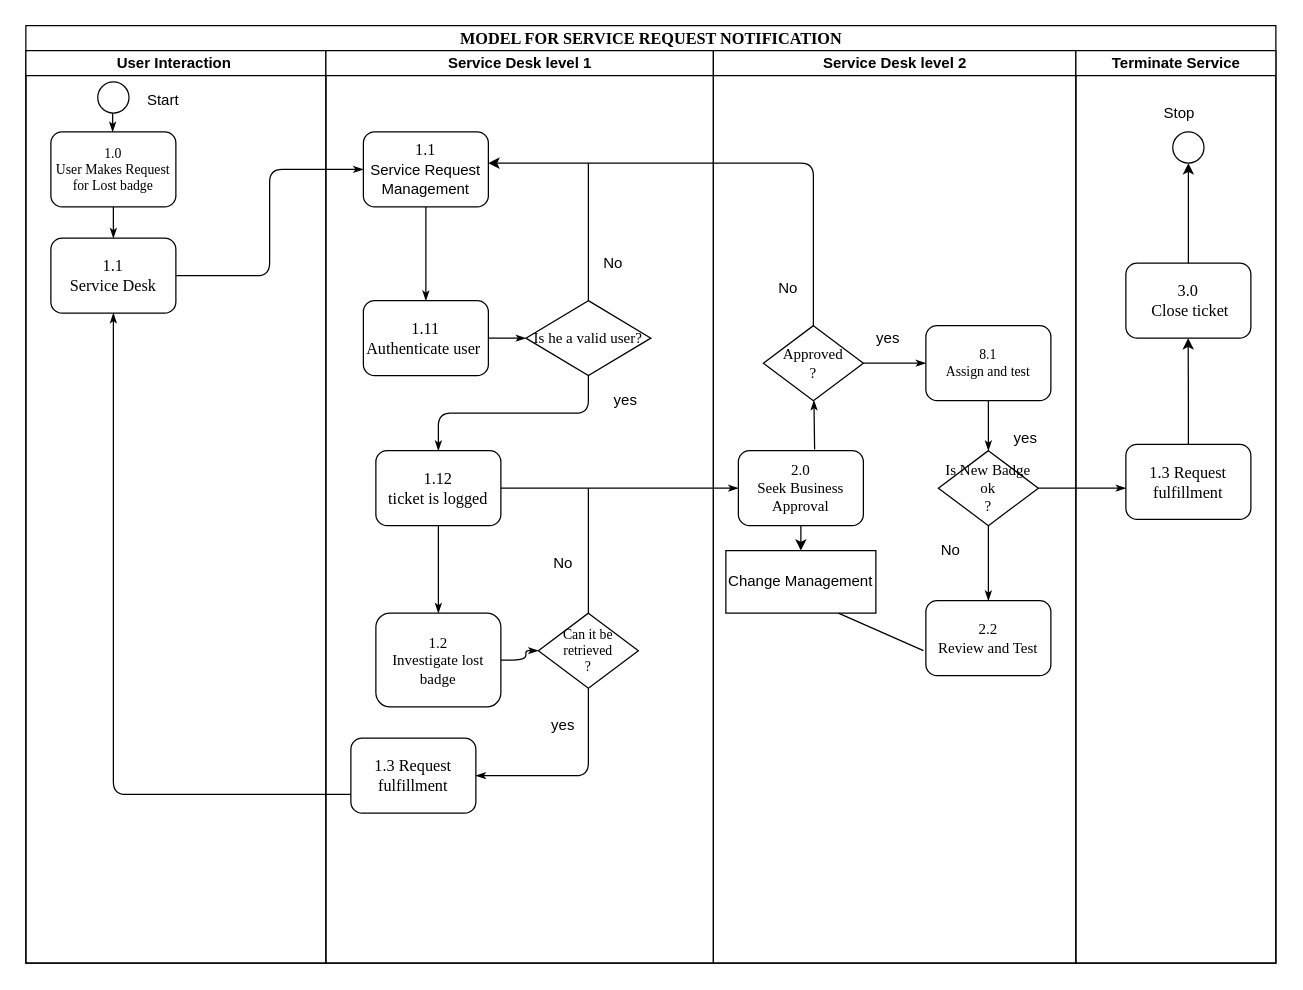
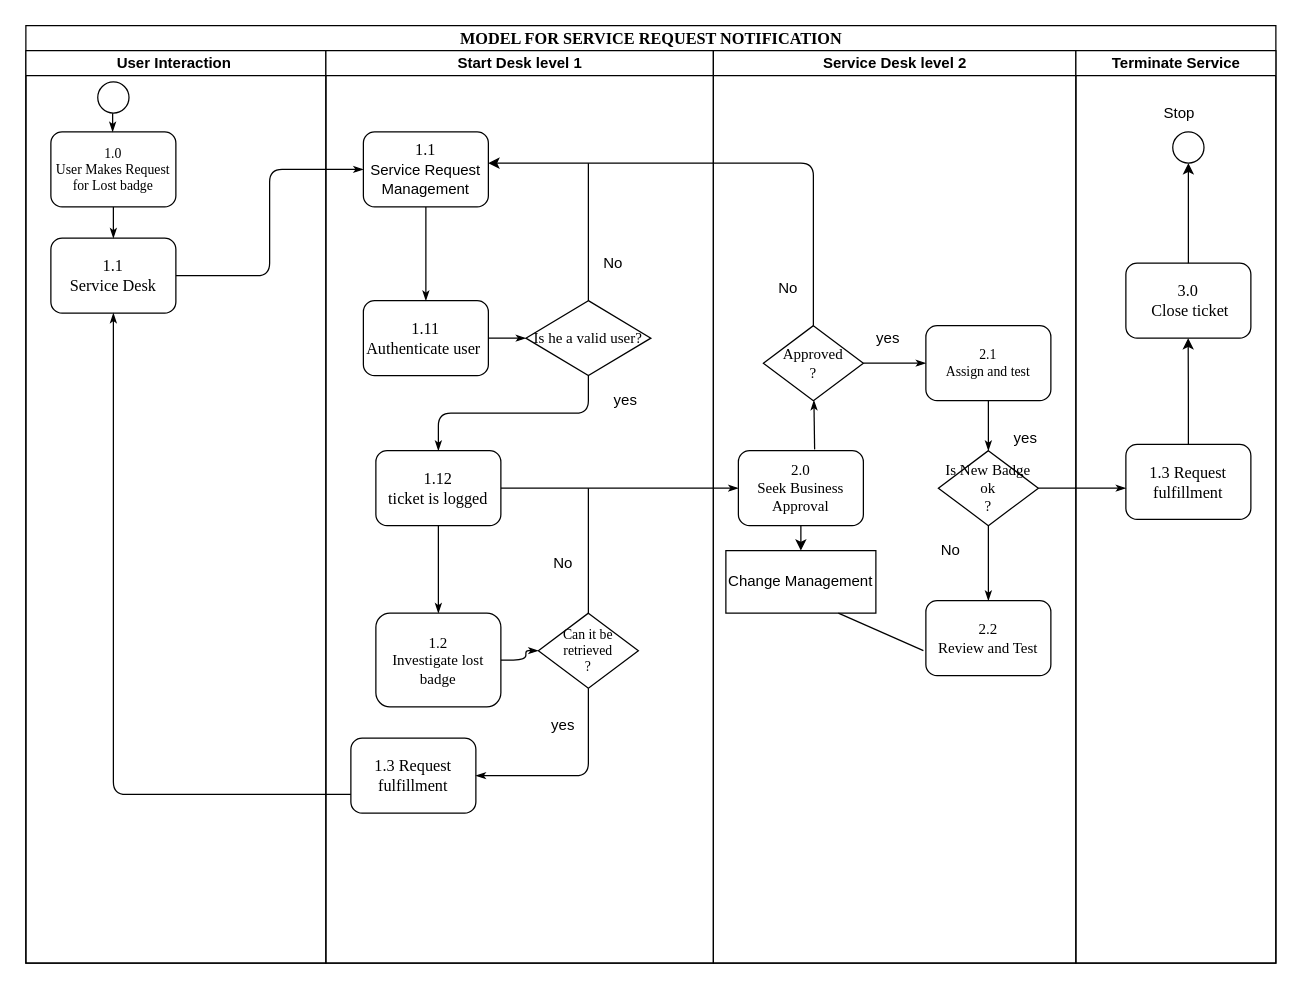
(520, 63) -> (520, 63)
(163, 101) -> none
(988, 363) -> (988, 363)
